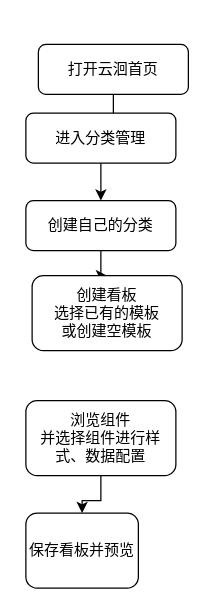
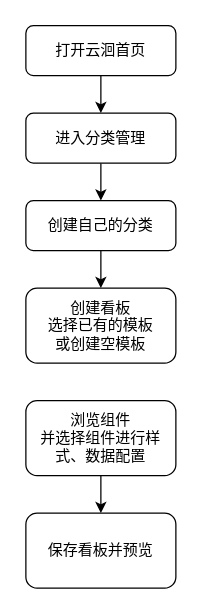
(113, 69) -> (101, 51)
(107, 313) -> (101, 326)
(82, 551) -> (101, 551)
